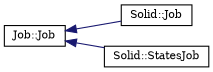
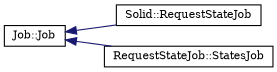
(157, 15) -> (189, 15)
(157, 57) -> (189, 57)
